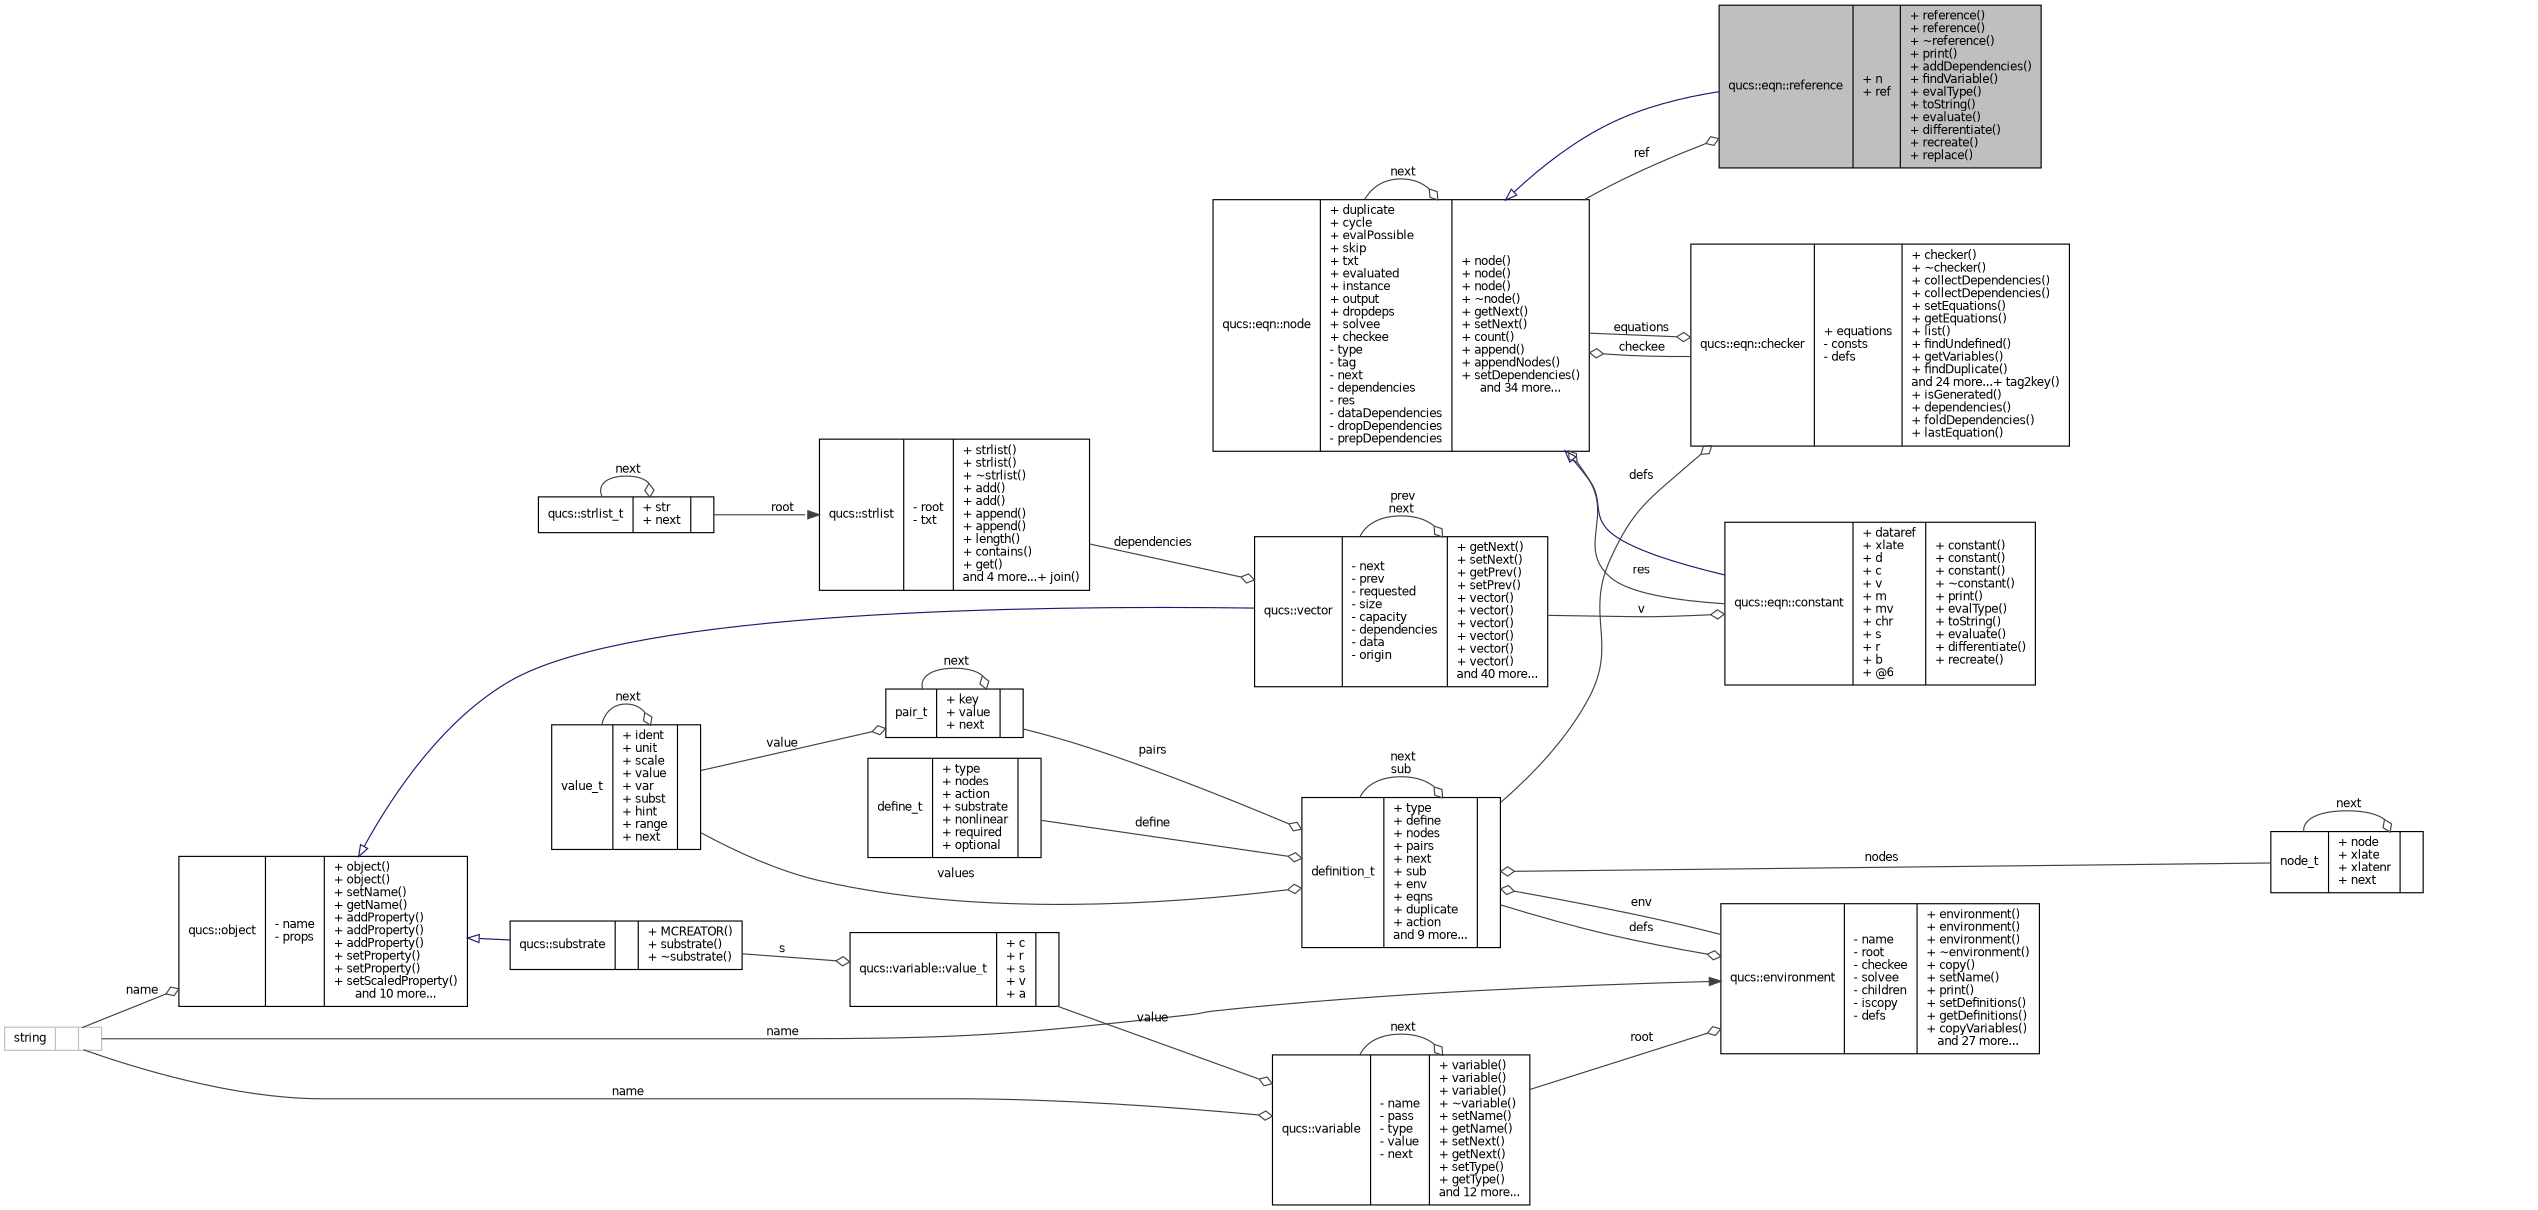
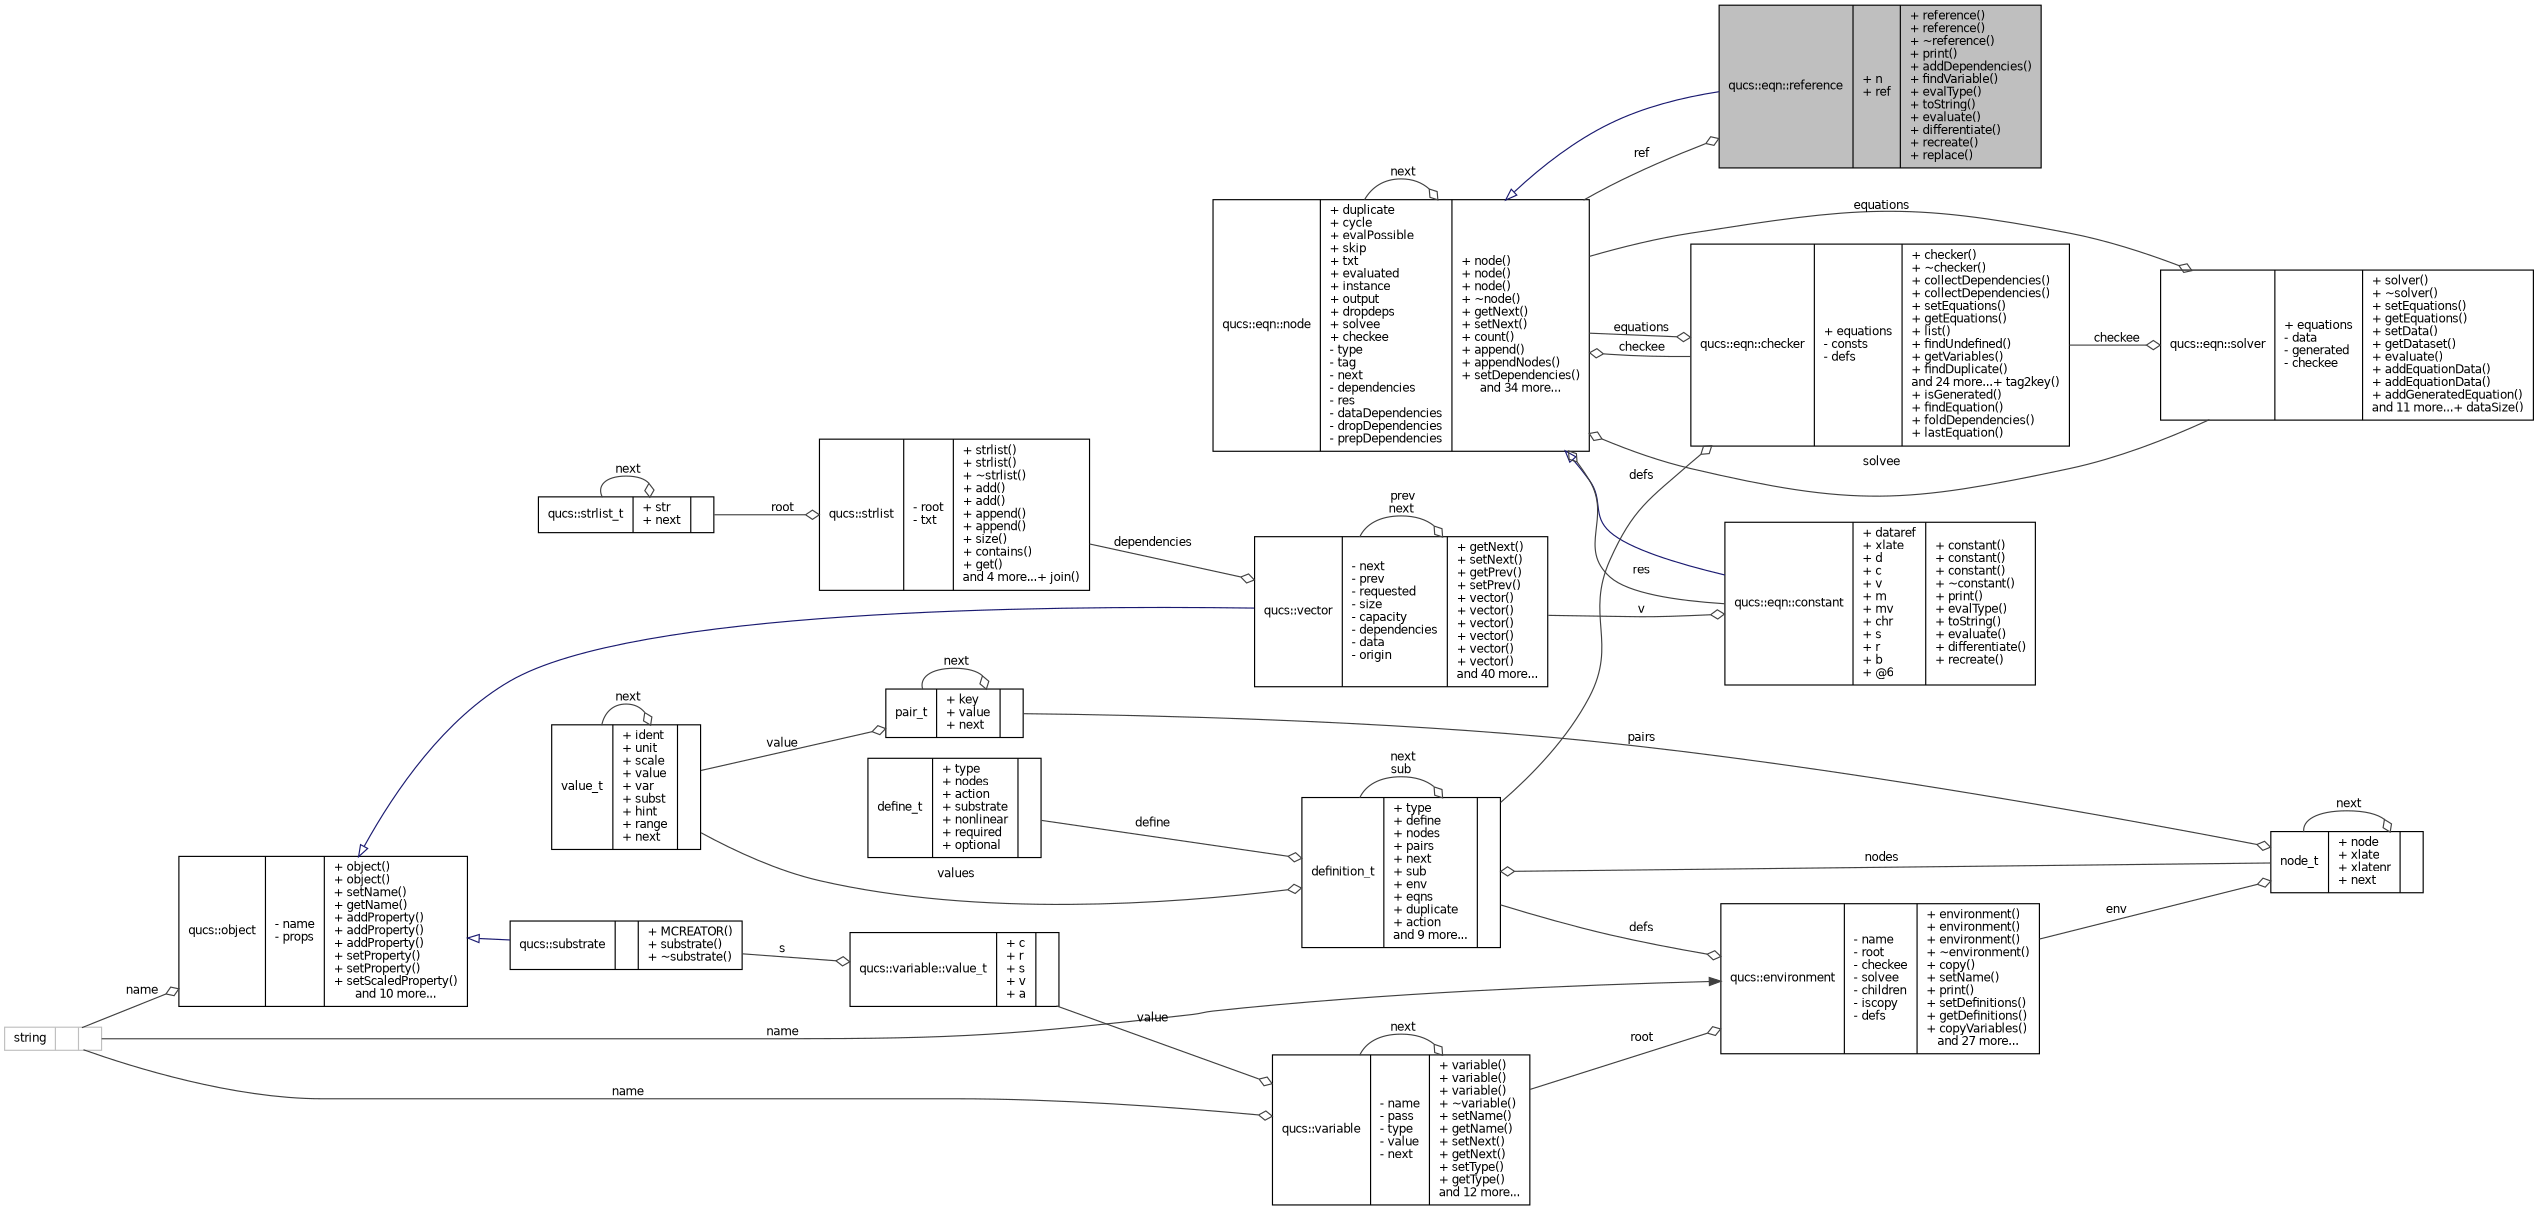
none -> (2347, 345)
(1962, 408) -> (1957, 408)
(760, 515) -> (760, 515)
(991, 540) -> (985, 540)
(1157, 772) -> (1643, 747)
(1618, 911) -> (2148, 912)
